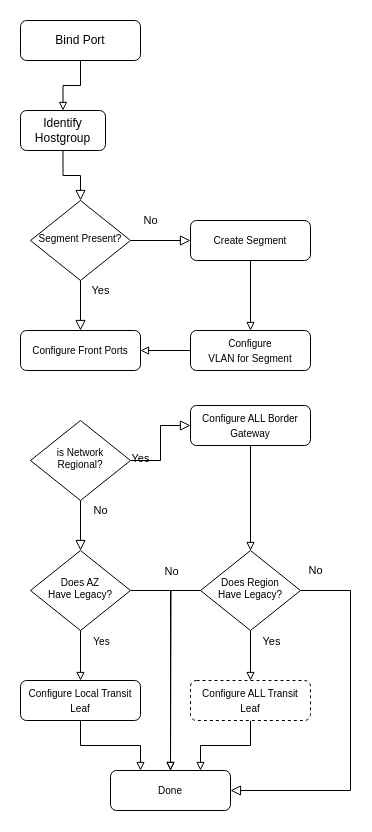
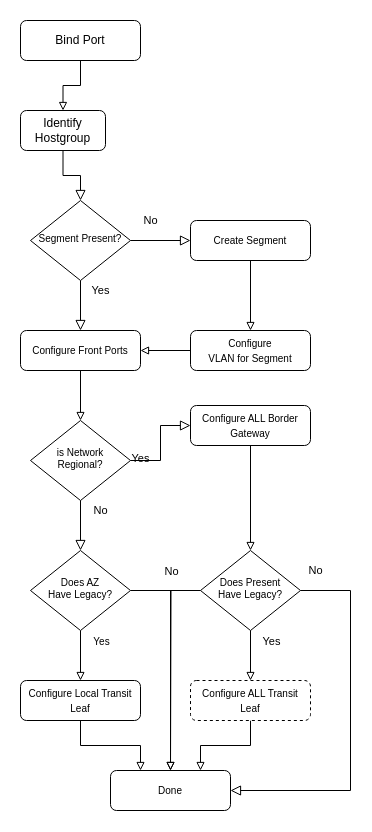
none -> (81, 391)
(251, 589) -> (251, 589)
